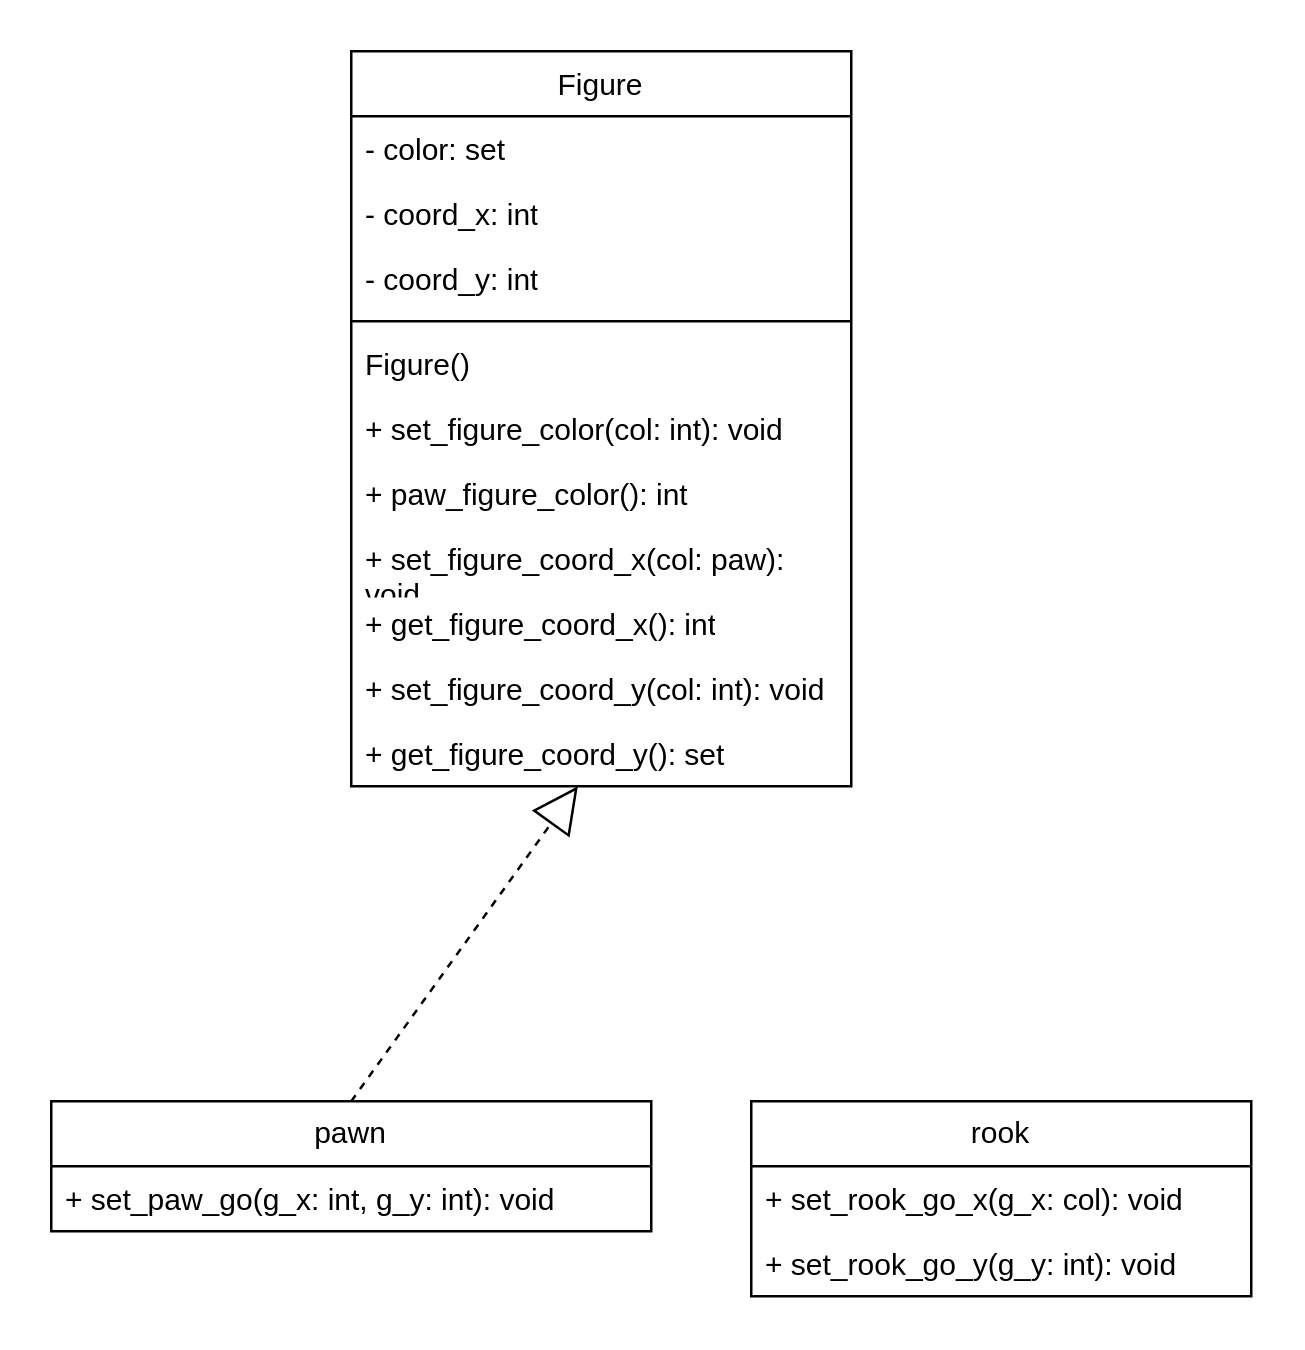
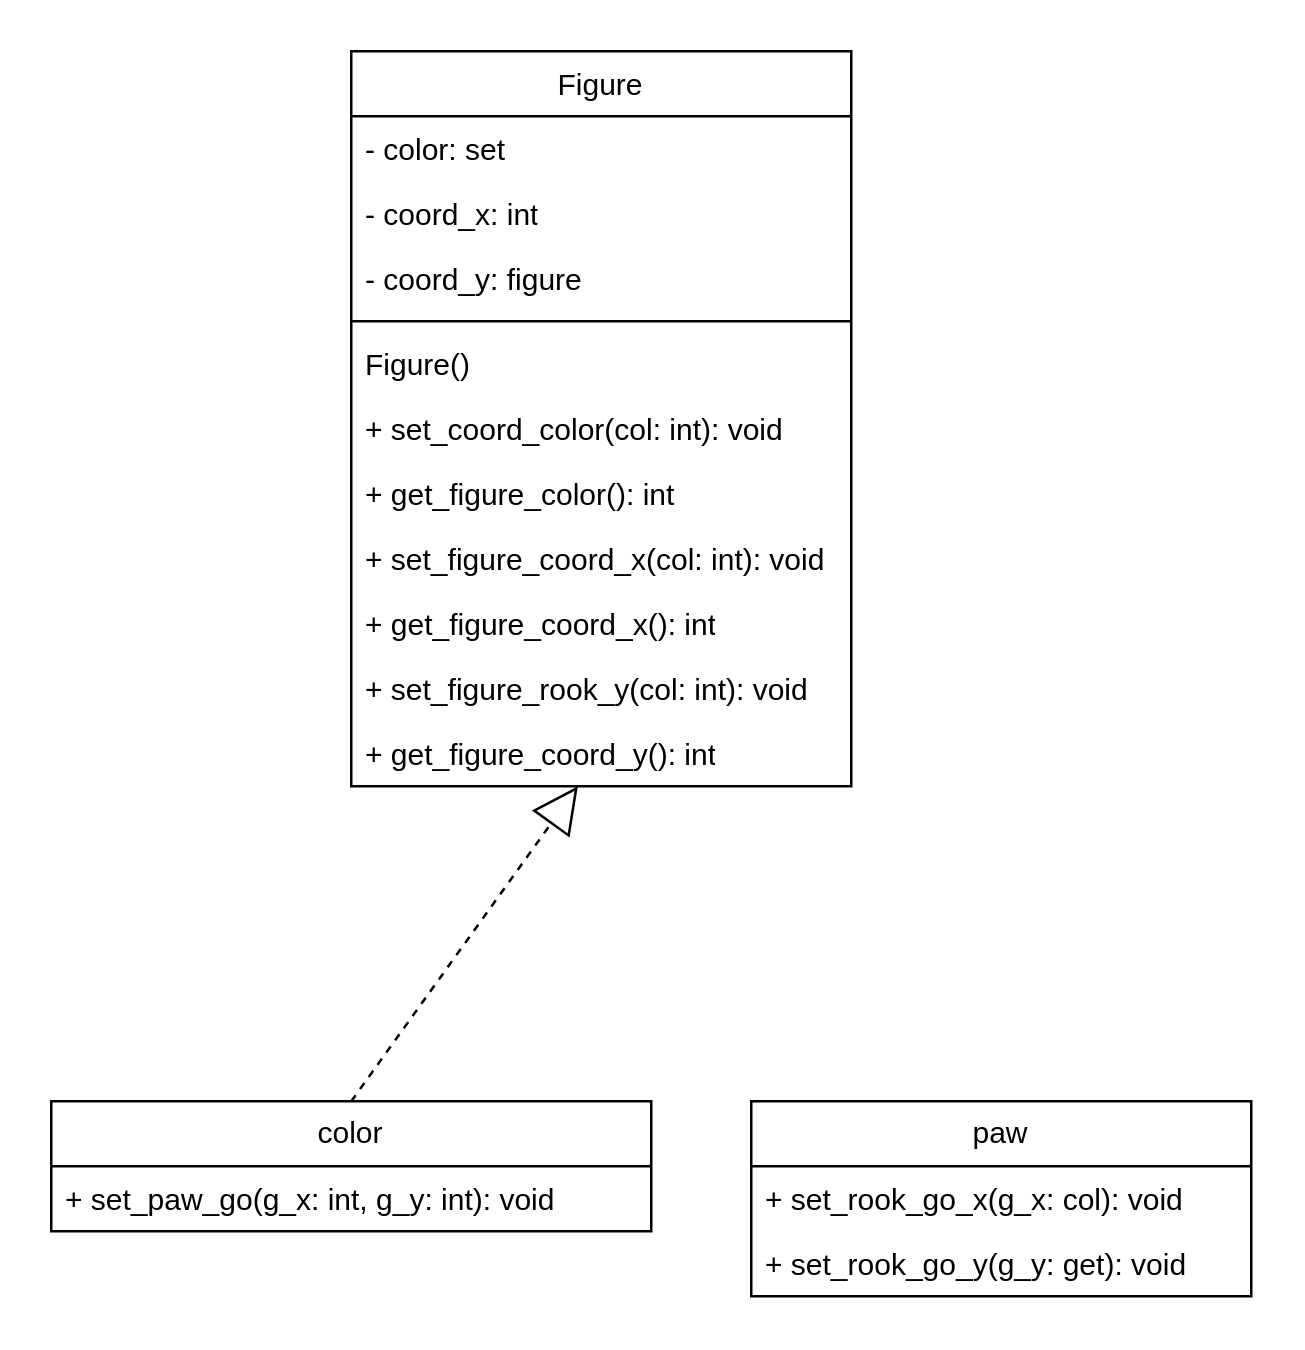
(468, 282) -> (493, 282)
(604, 450) -> (604, 450)
(553, 497) -> (553, 497)
(604, 580) -> (604, 580)
(604, 710) -> (604, 710)
(577, 757) -> (574, 757)
(351, 1134) -> (351, 1134)
(1001, 1134) -> (1001, 1134)
(999, 1267) -> (1003, 1267)
